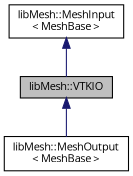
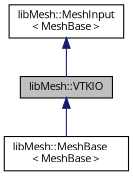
(66, 154) -> (66, 154)
